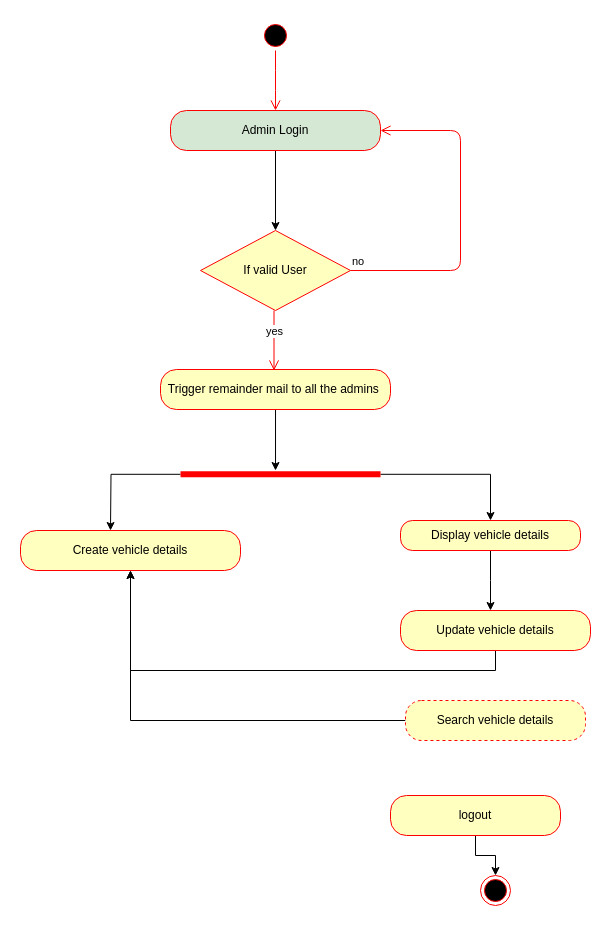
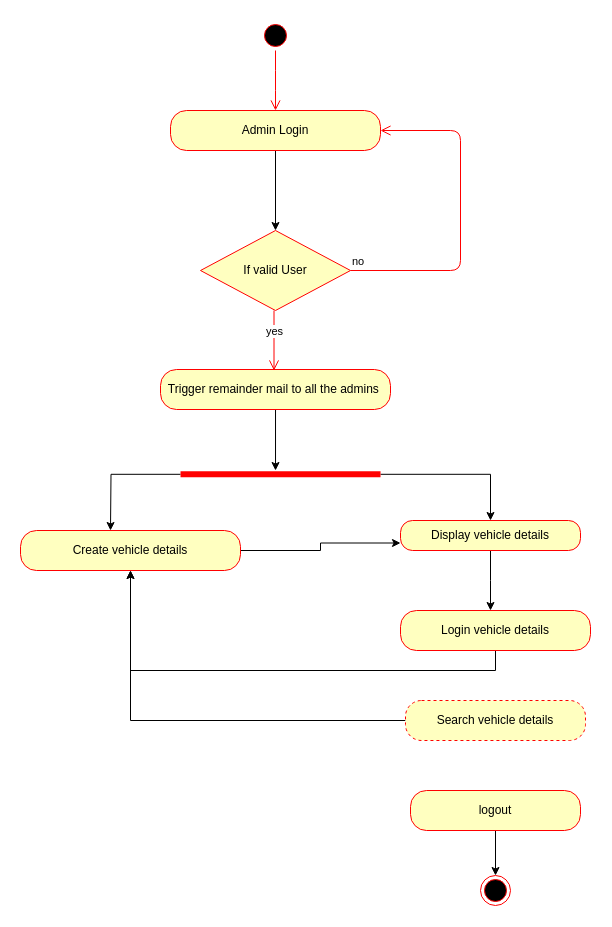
(276, 131) -> (276, 131)
none -> (321, 551)
(496, 631) -> (496, 631)
(476, 816) -> (496, 811)
